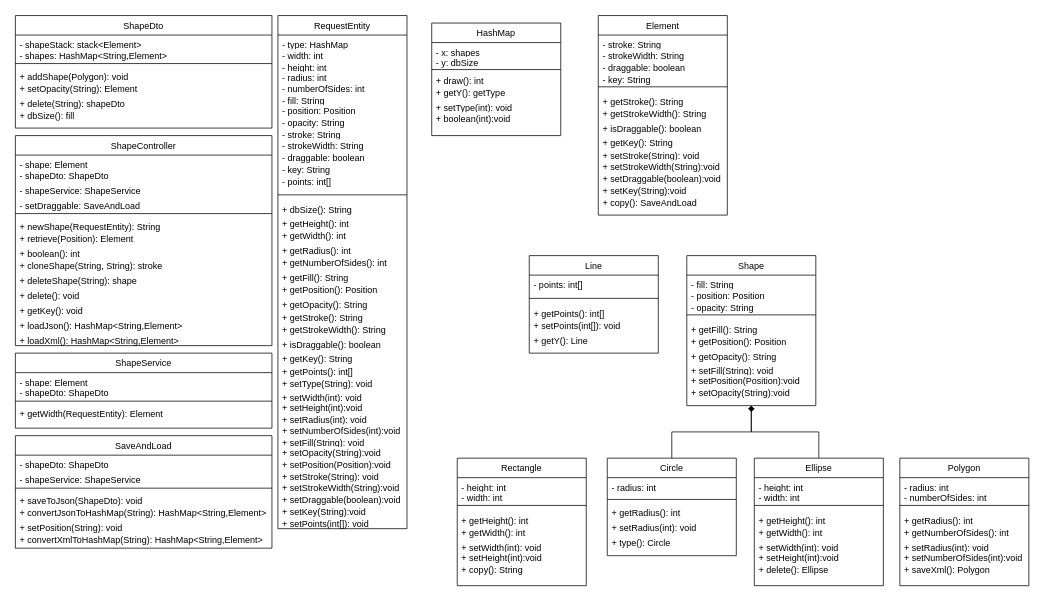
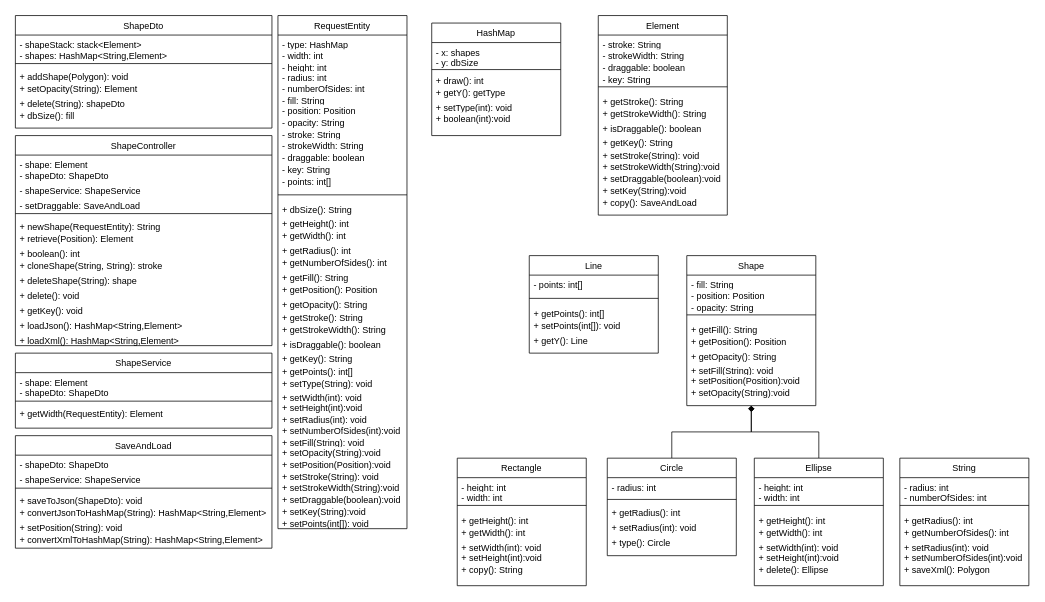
(964, 468) -> (964, 468)
